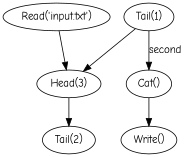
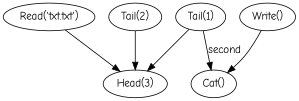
(57, 17) -> (49, 17)
(69, 108) -> (135, 47)
(149, 108) -> (249, 50)
